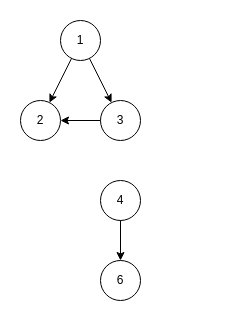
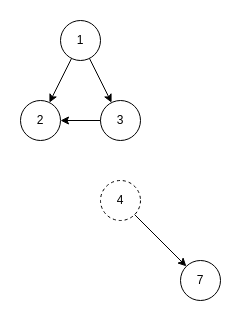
(121, 201) -> (121, 201)
(121, 237) -> none
none -> (158, 238)
(121, 281) -> none
none -> (201, 281)
